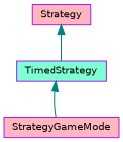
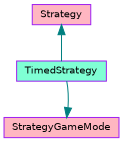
(55, 104) -> (68, 94)
